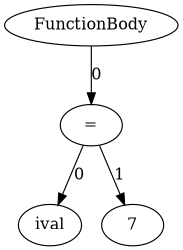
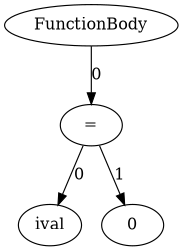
(133, 225) -> (133, 225)
